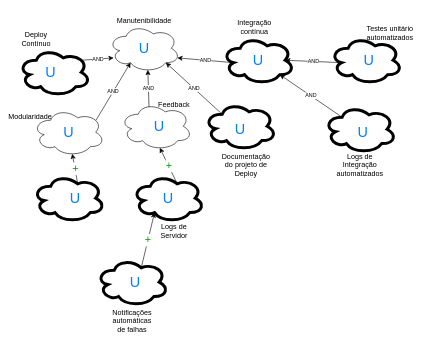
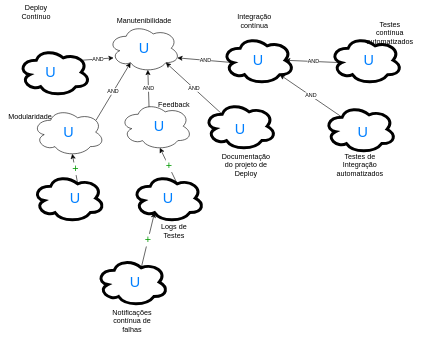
(255, 27) -> (255, 21)
(390, 33) -> (390, 33)
(36, 39) -> (36, 12)
(360, 165) -> (360, 165)
(174, 231) -> (174, 231)
(132, 321) -> (132, 321)
